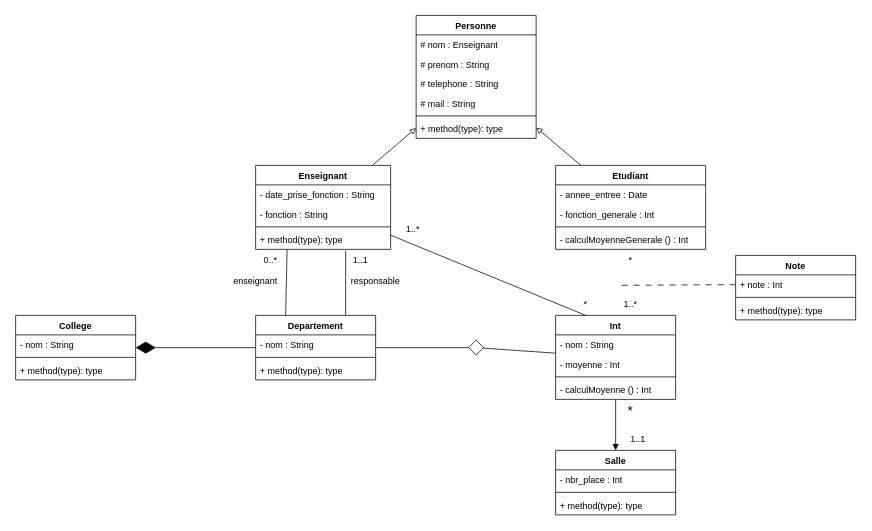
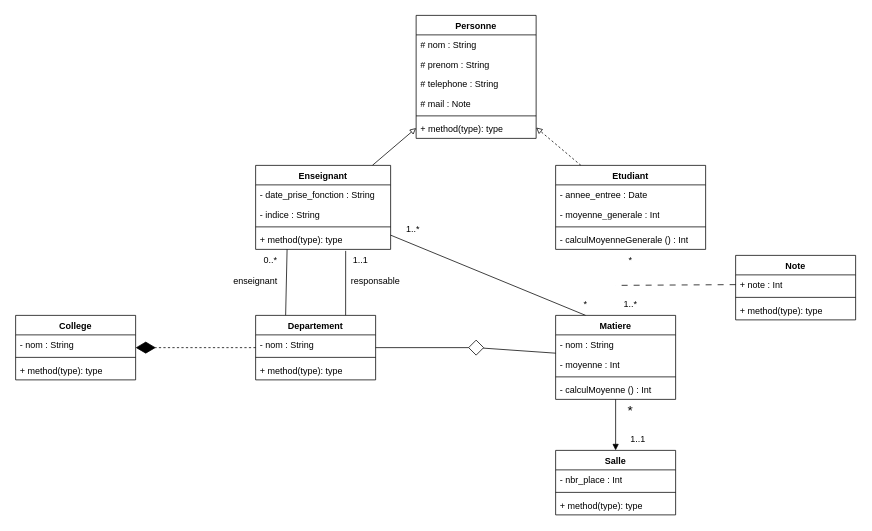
(460, 46) -> (450, 46)
(450, 104) -> (446, 104)
(561, 148) -> (561, 148)
(301, 215) -> (295, 215)
(616, 215) -> (615, 215)
(615, 326) -> (615, 326)
(204, 348) -> (204, 348)
